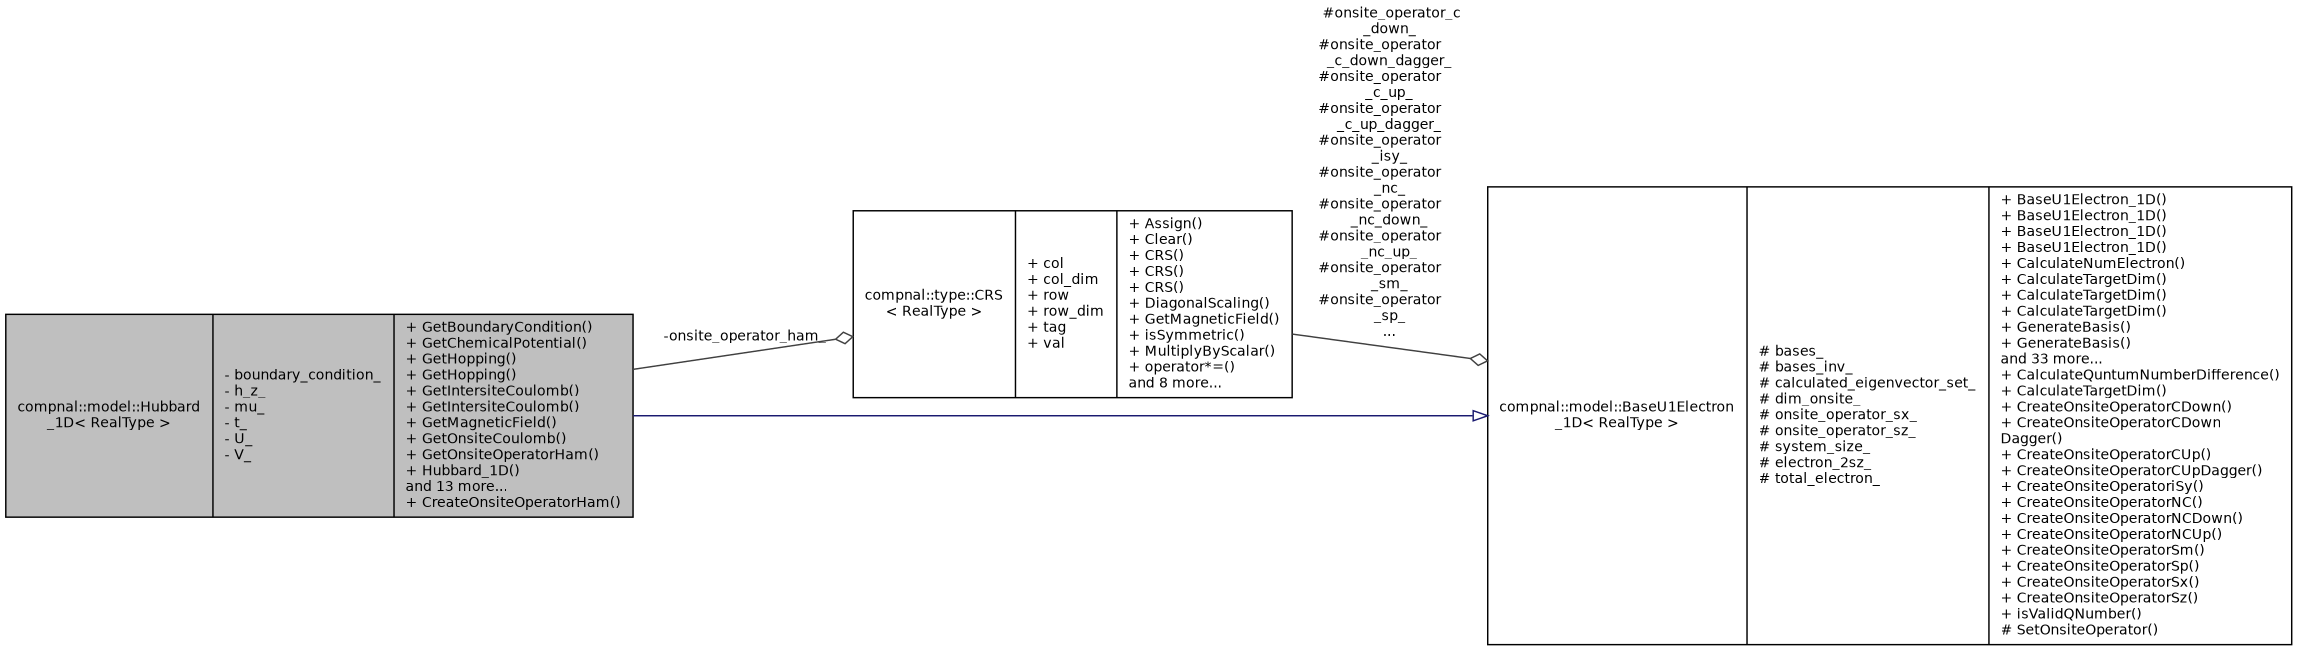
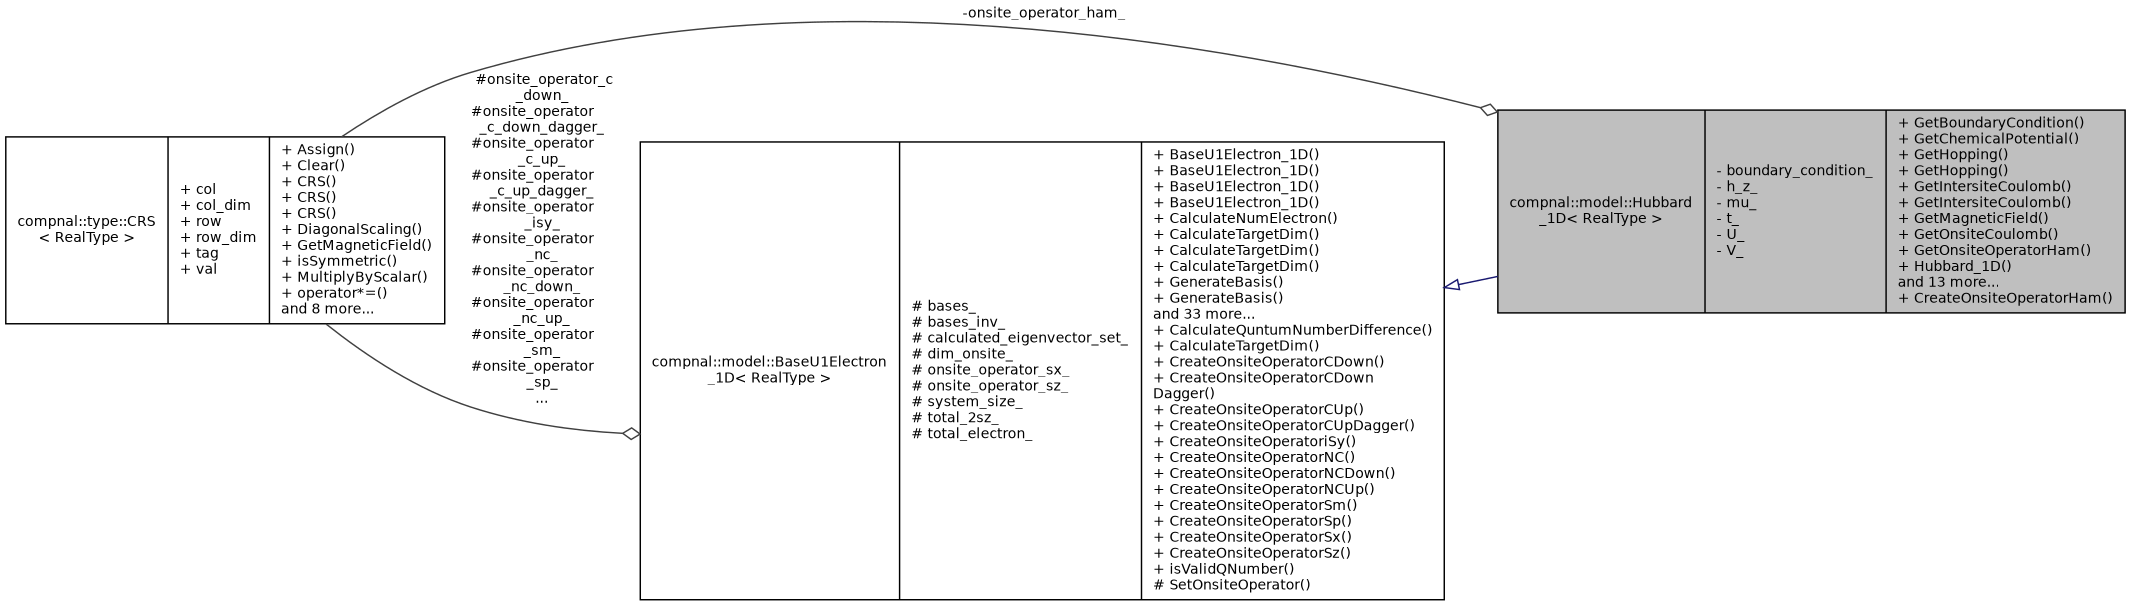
(734, 354) -> (904, 23)
(1816, 463) -> (955, 418)
